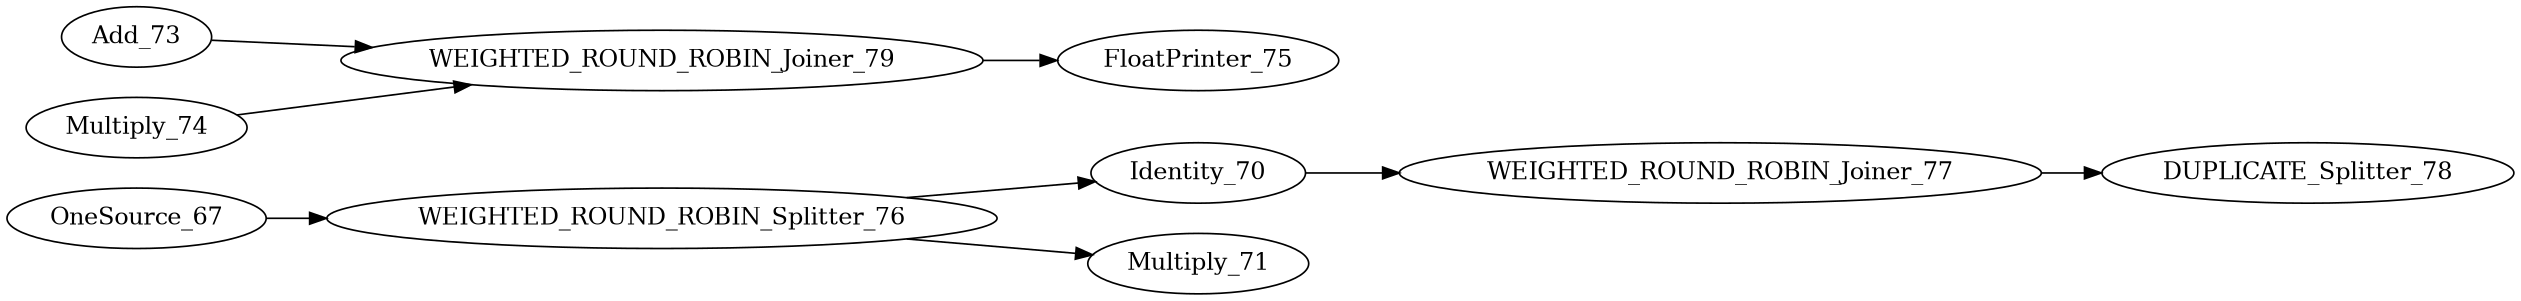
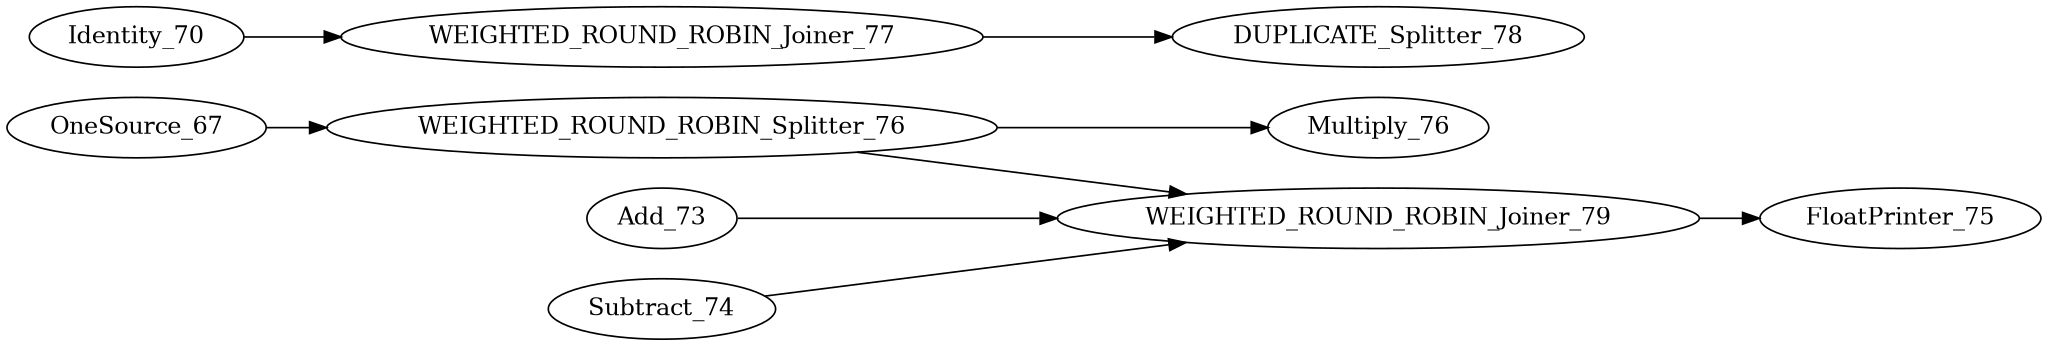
(137, 128) -> (662, 309)
(993, 190) -> (1013, 172)
(1198, 264) -> (1378, 128)
